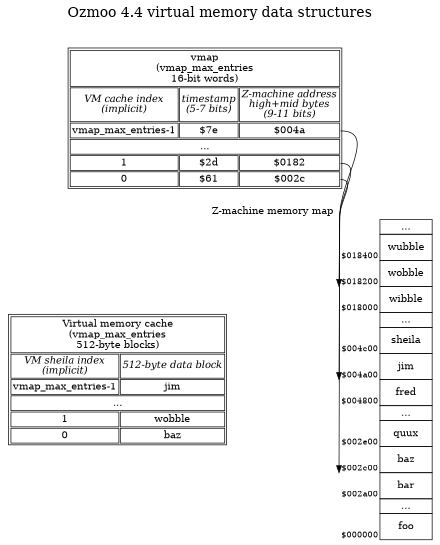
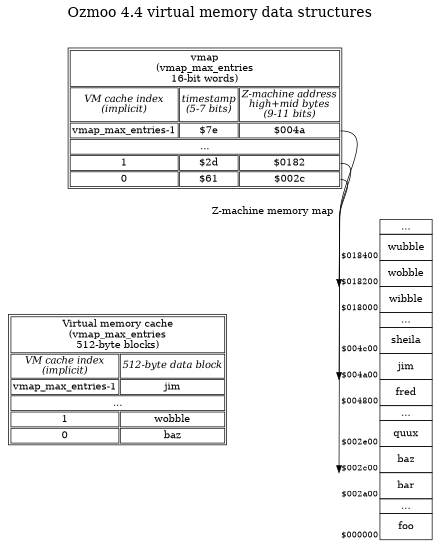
(65, 361) -> (65, 361)
